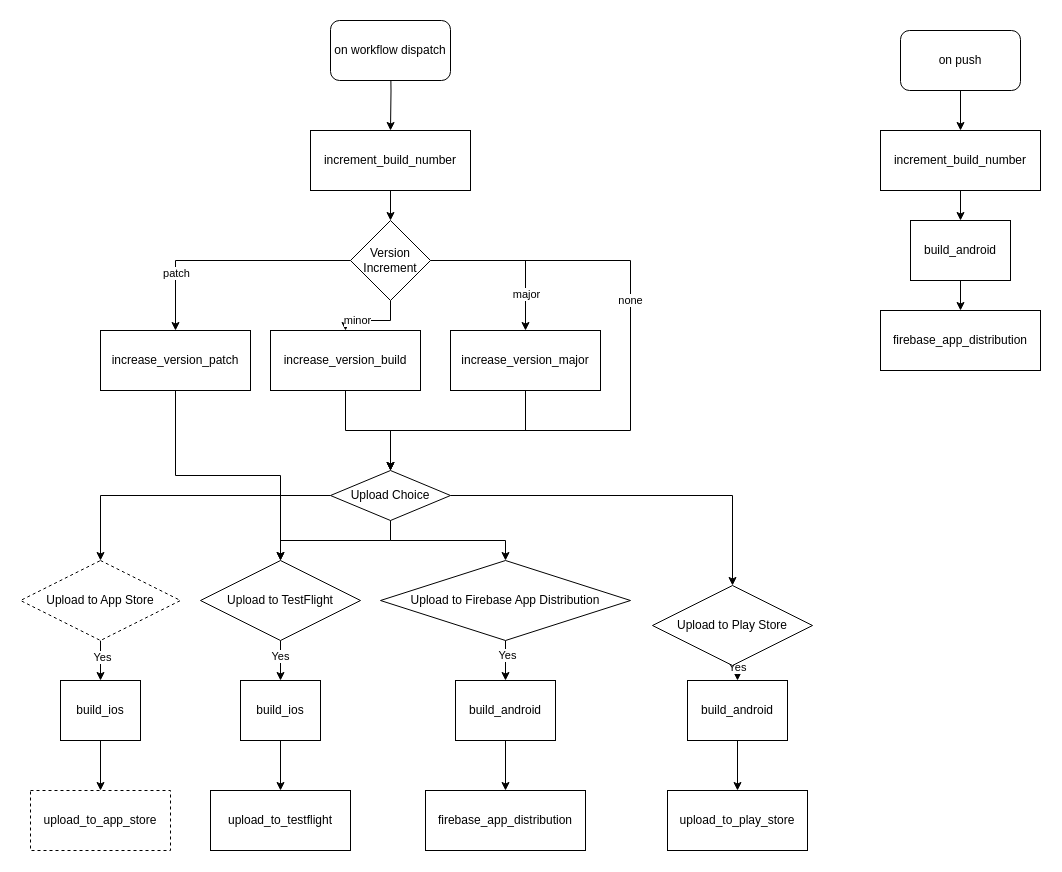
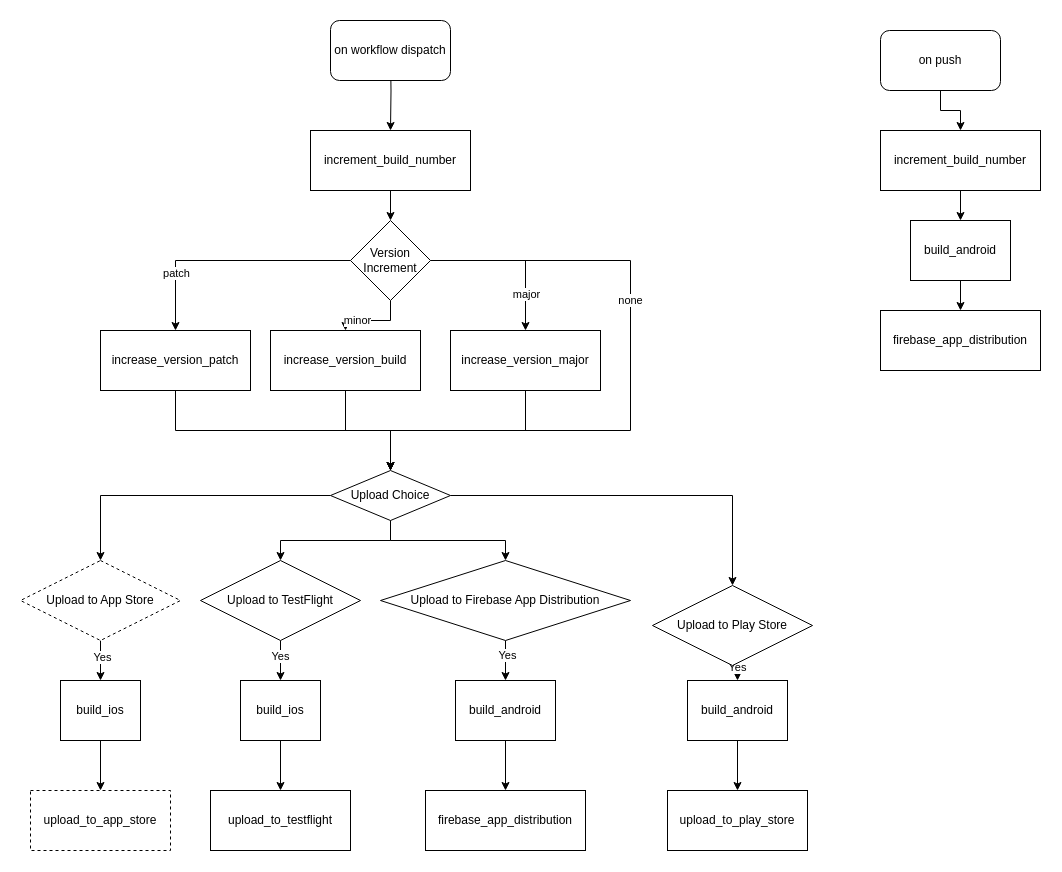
(961, 61) -> (941, 61)
(235, 476) -> (258, 431)
